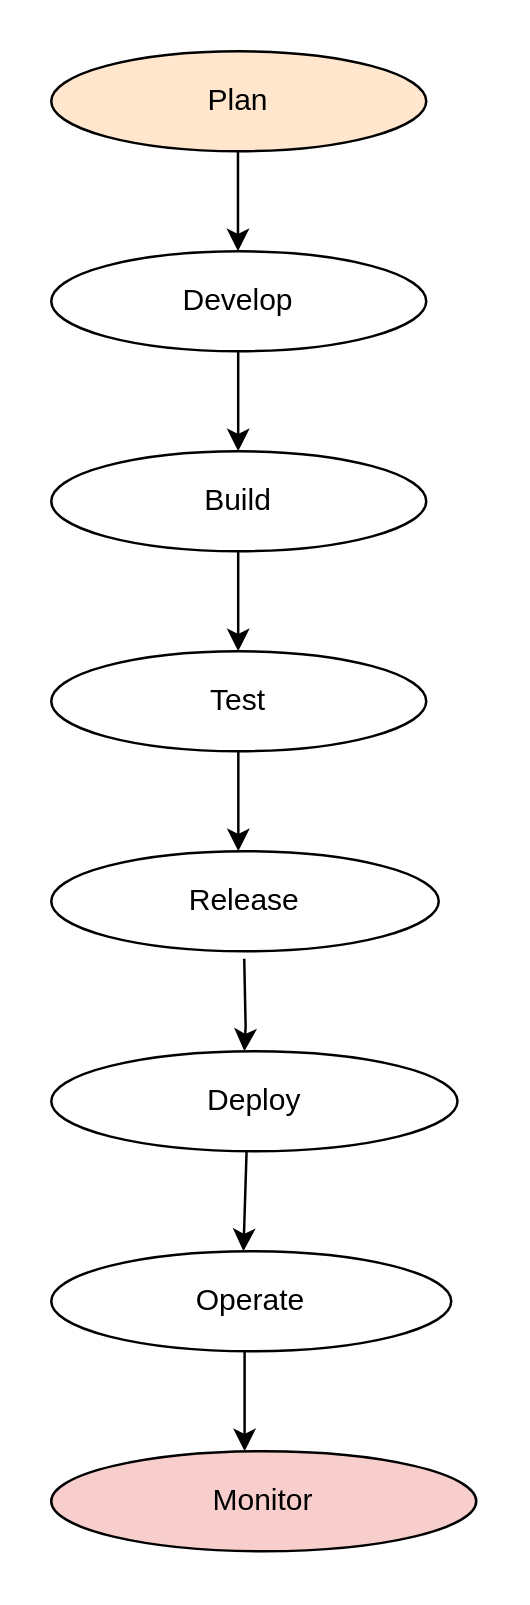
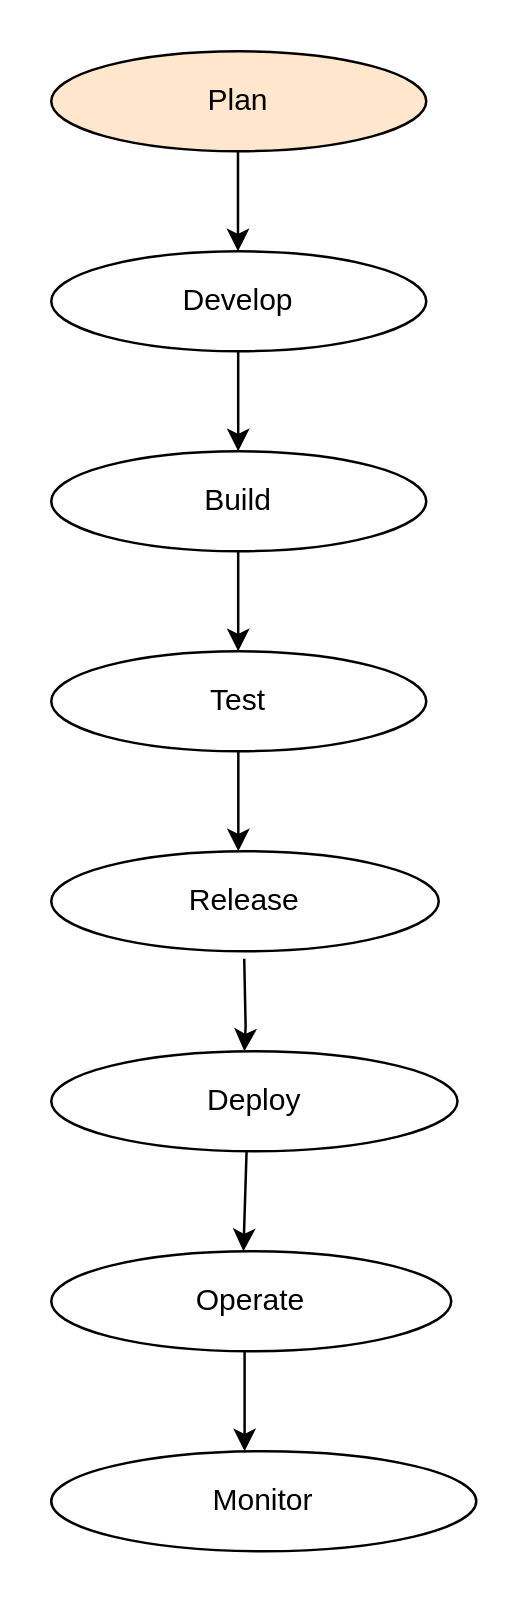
(264, 1501) -> (264, 1501)
